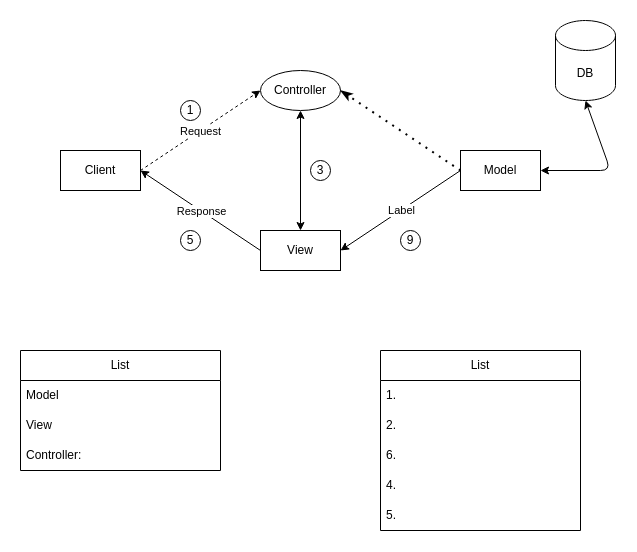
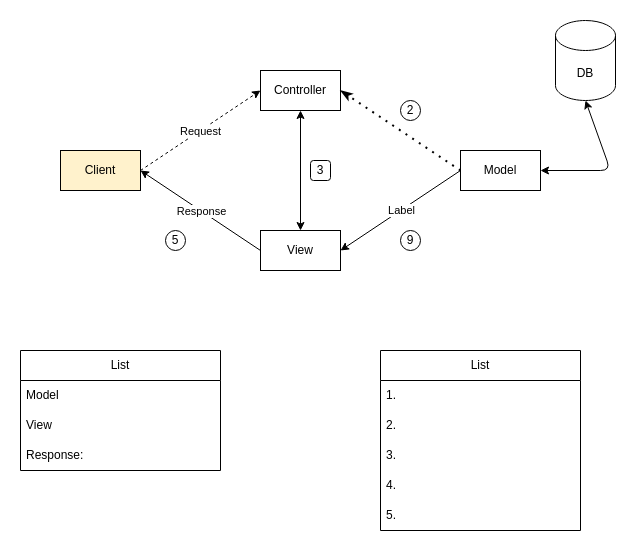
(301, 91) -> (301, 91)
(191, 111) -> none
none -> (411, 111)
(101, 171) -> (101, 171)
(321, 171) -> (321, 171)
(191, 241) -> (176, 241)
(59, 456) -> (55, 456)
(392, 456) -> (392, 456)
